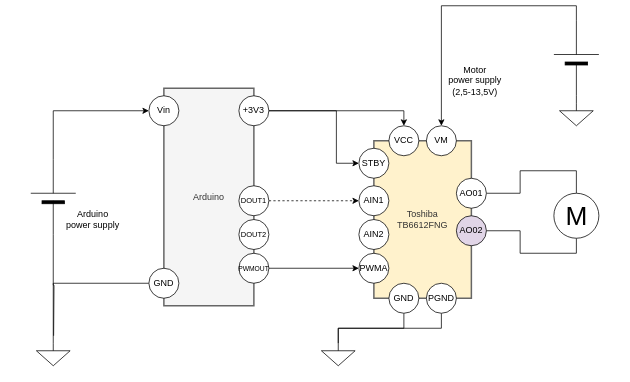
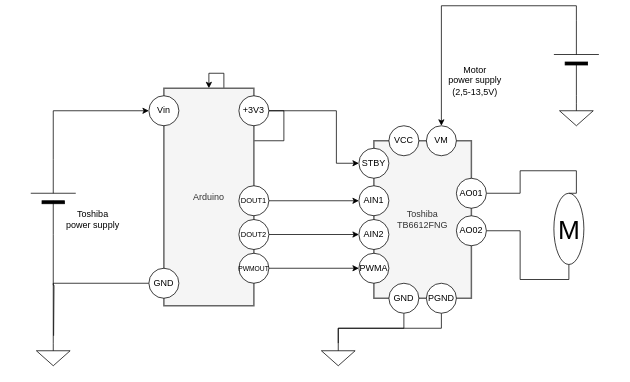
(376, 111) -> (270, 141)
(311, 201) -> (311, 201)
(576, 216) -> (569, 229)
(93, 219) -> (93, 219)
(423, 219) -> (423, 219)
(471, 231) -> (471, 231)
none -> (311, 234)
